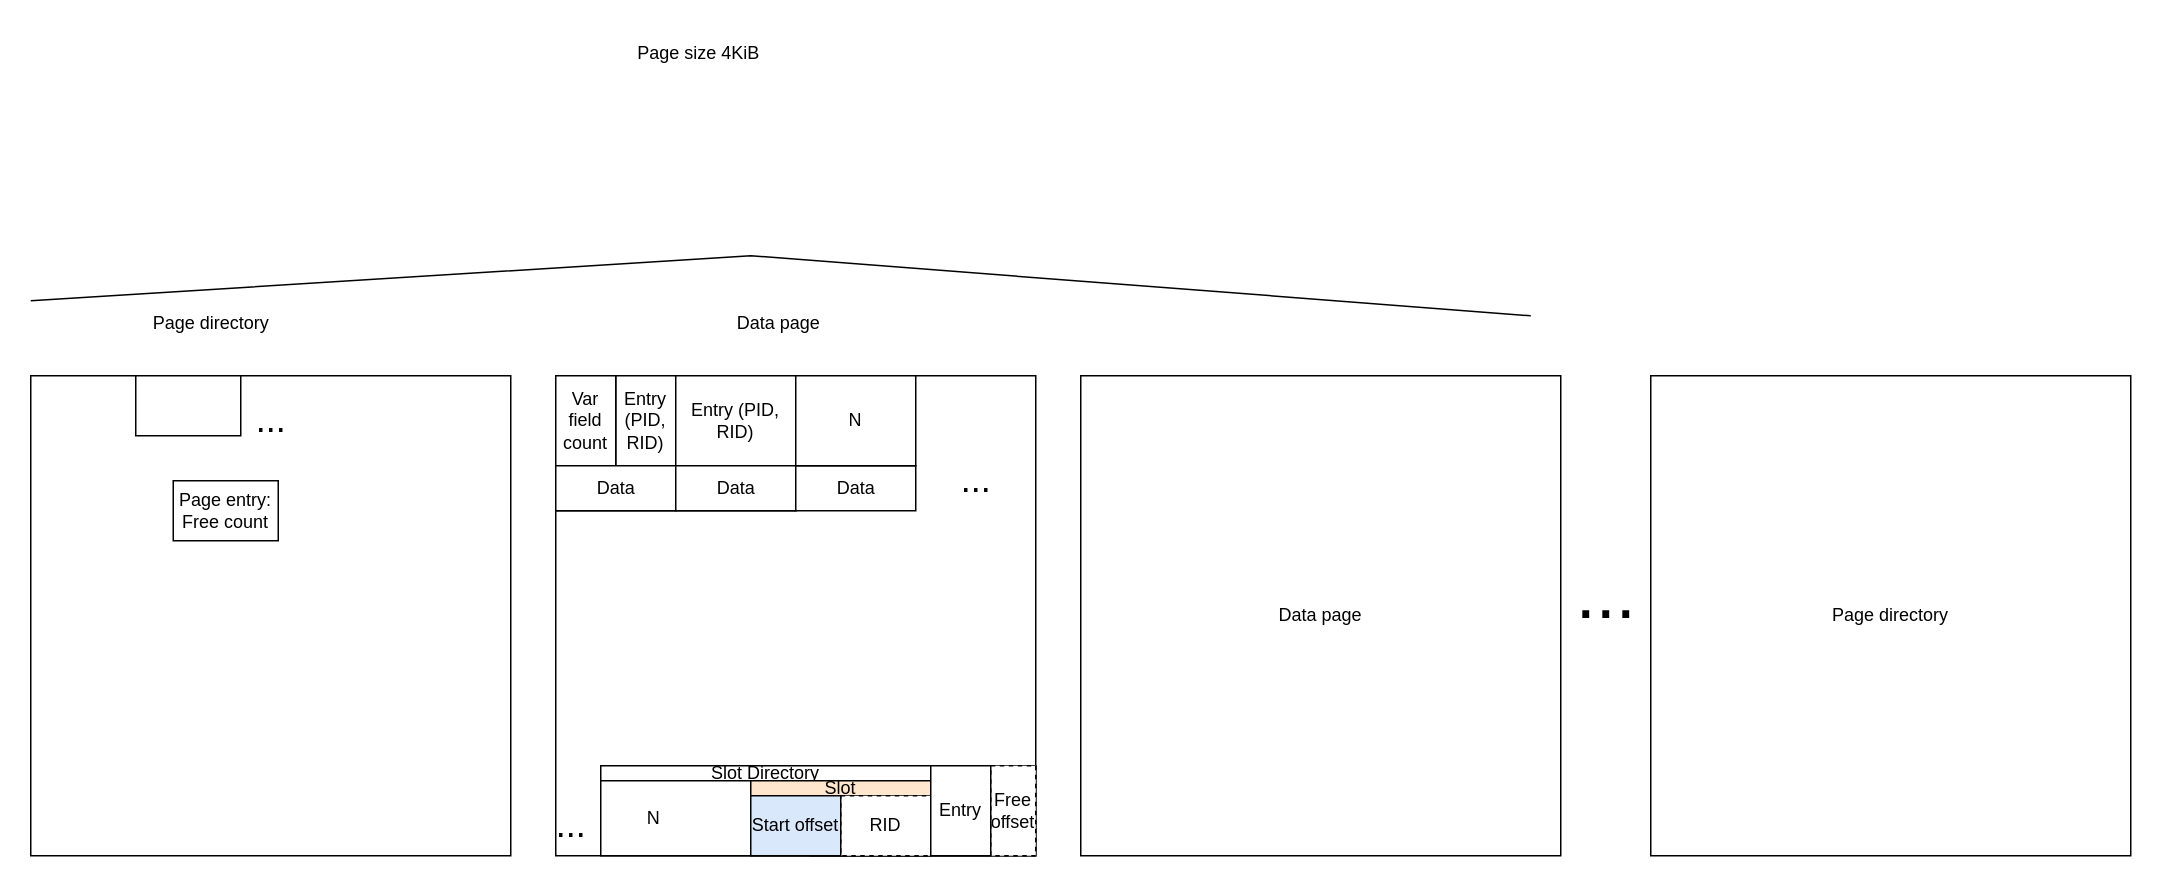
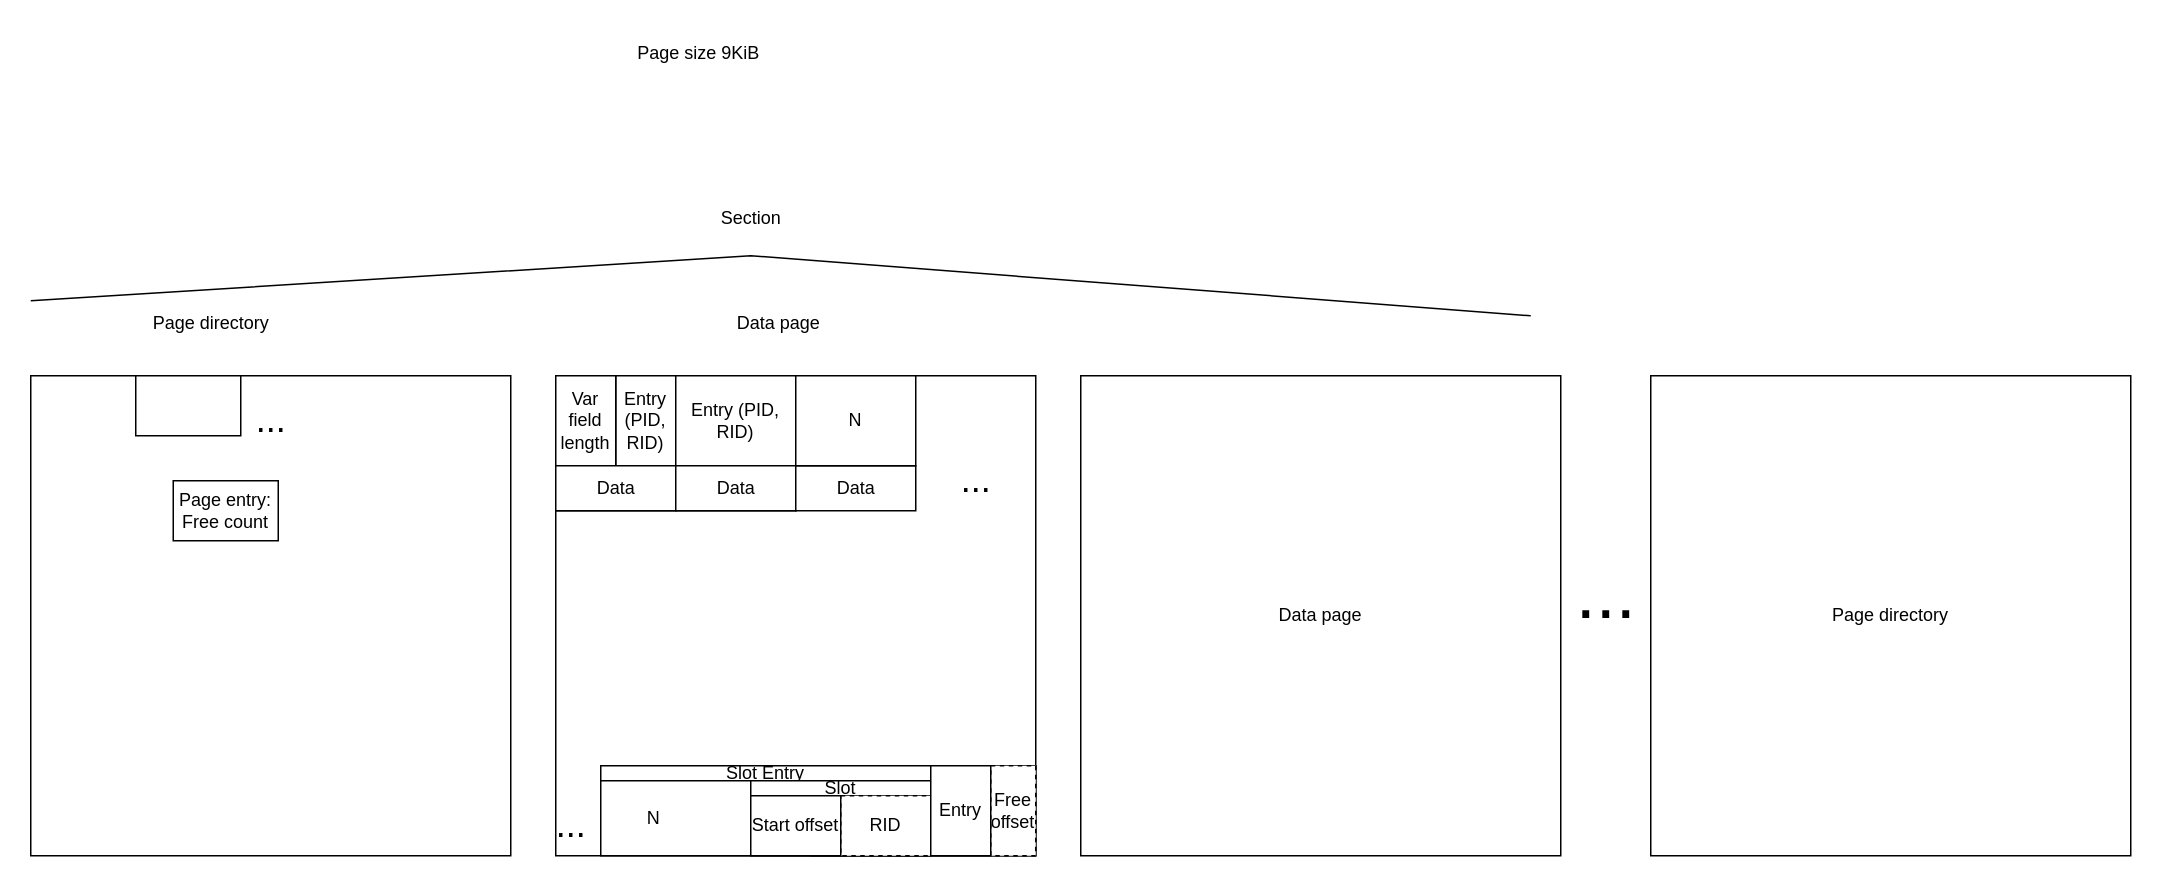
(699, 53) -> (699, 53)
none -> (751, 218)
(586, 421) -> (586, 421)
(766, 773) -> (766, 773)
(841, 788) -> (841, 788)
(796, 826) -> (796, 826)
